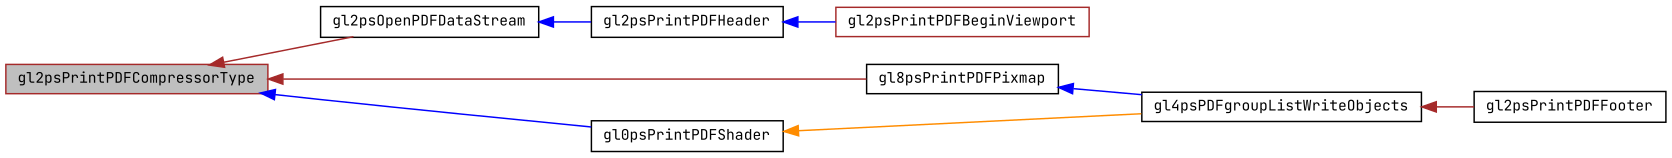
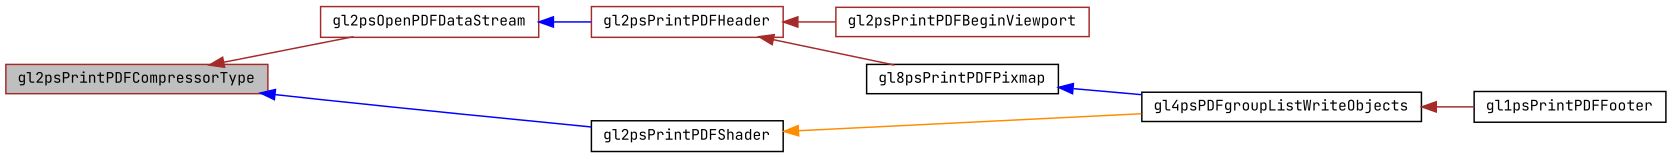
(430, 22) -> (430, 22)
(687, 22) -> (687, 22)
(817, 22) -> (817, 22)
(575, 79) -> (834, 52)
(1570, 107) -> (1570, 107)
(687, 136) -> (687, 136)
